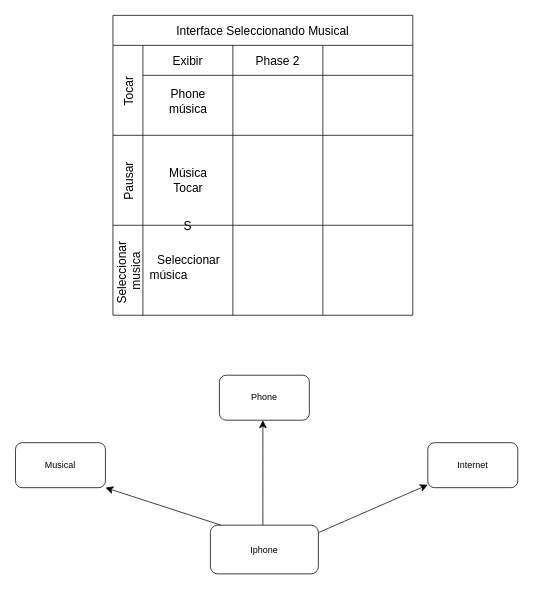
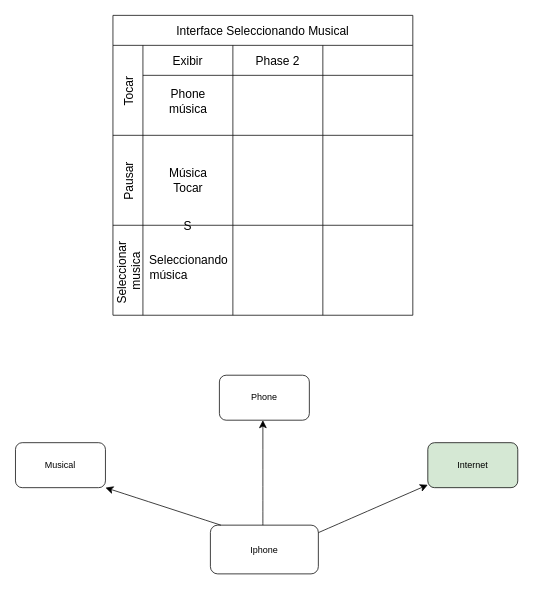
(169, 267) -> (169, 267)
(473, 465) -> (473, 465)
